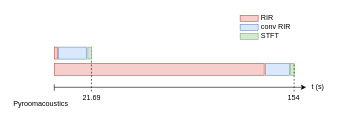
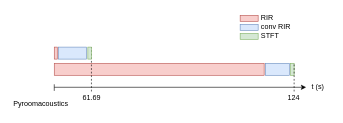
(92, 98) -> (92, 98)
(294, 98) -> (294, 98)
